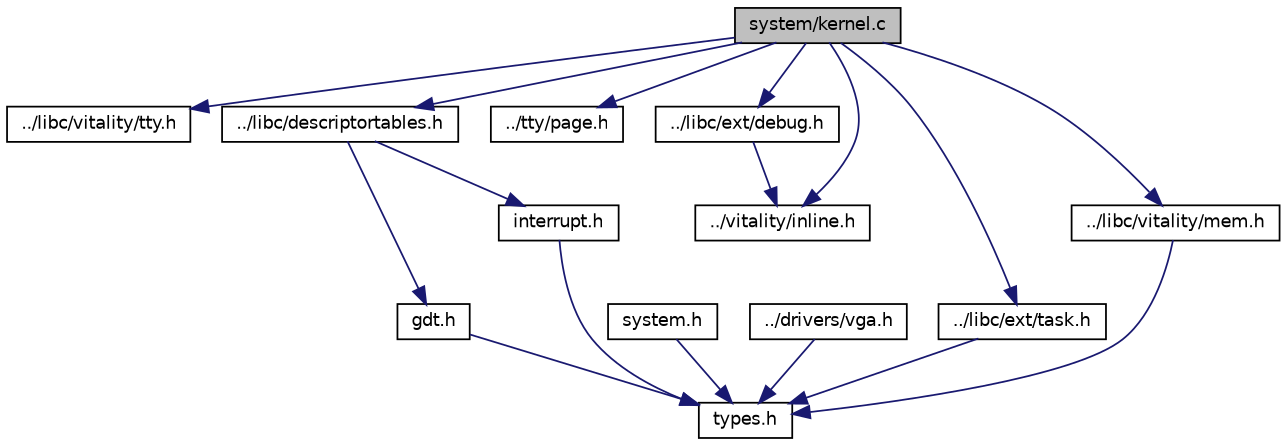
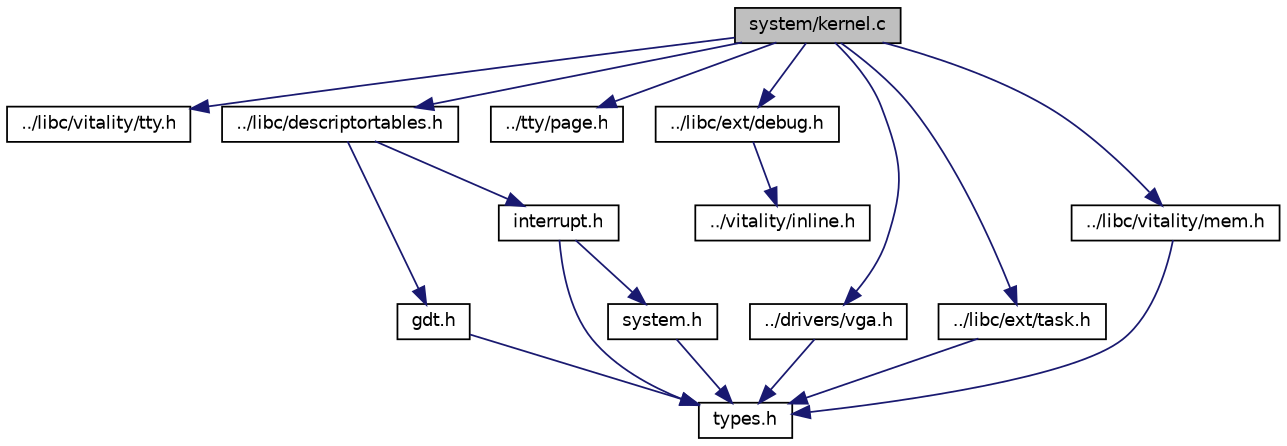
(858, 122) -> (898, 163)
none -> (604, 266)
